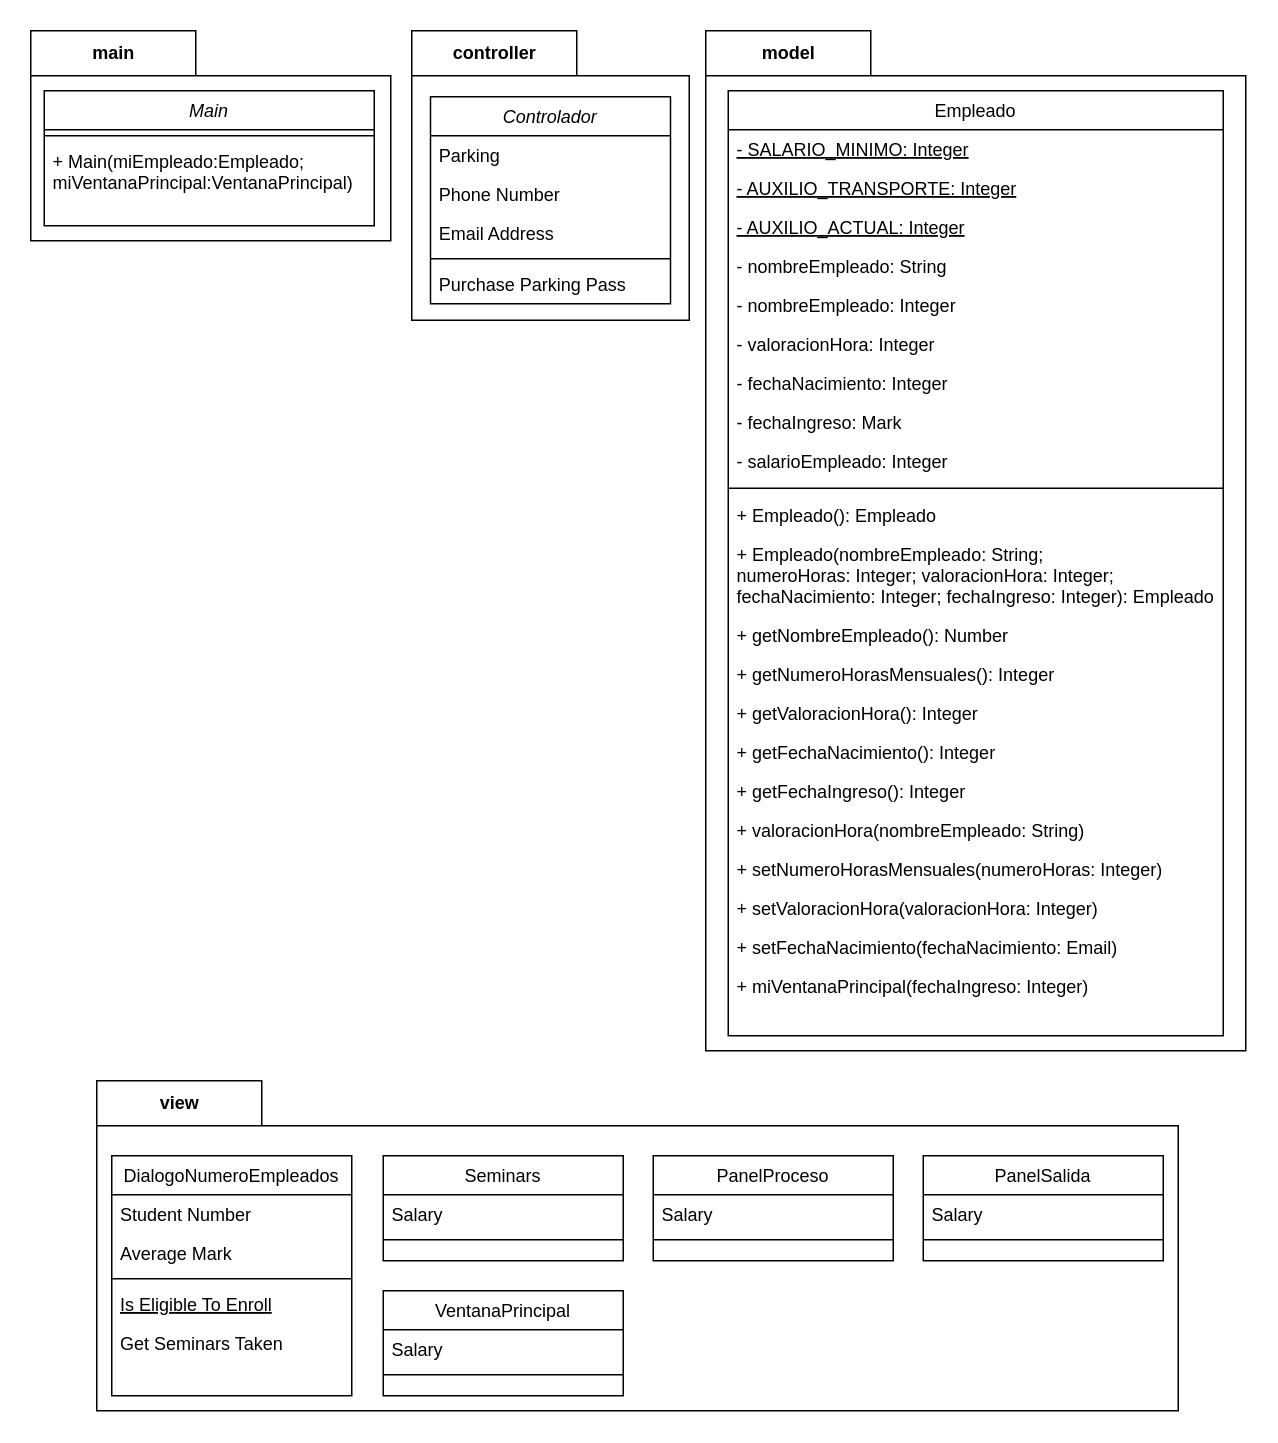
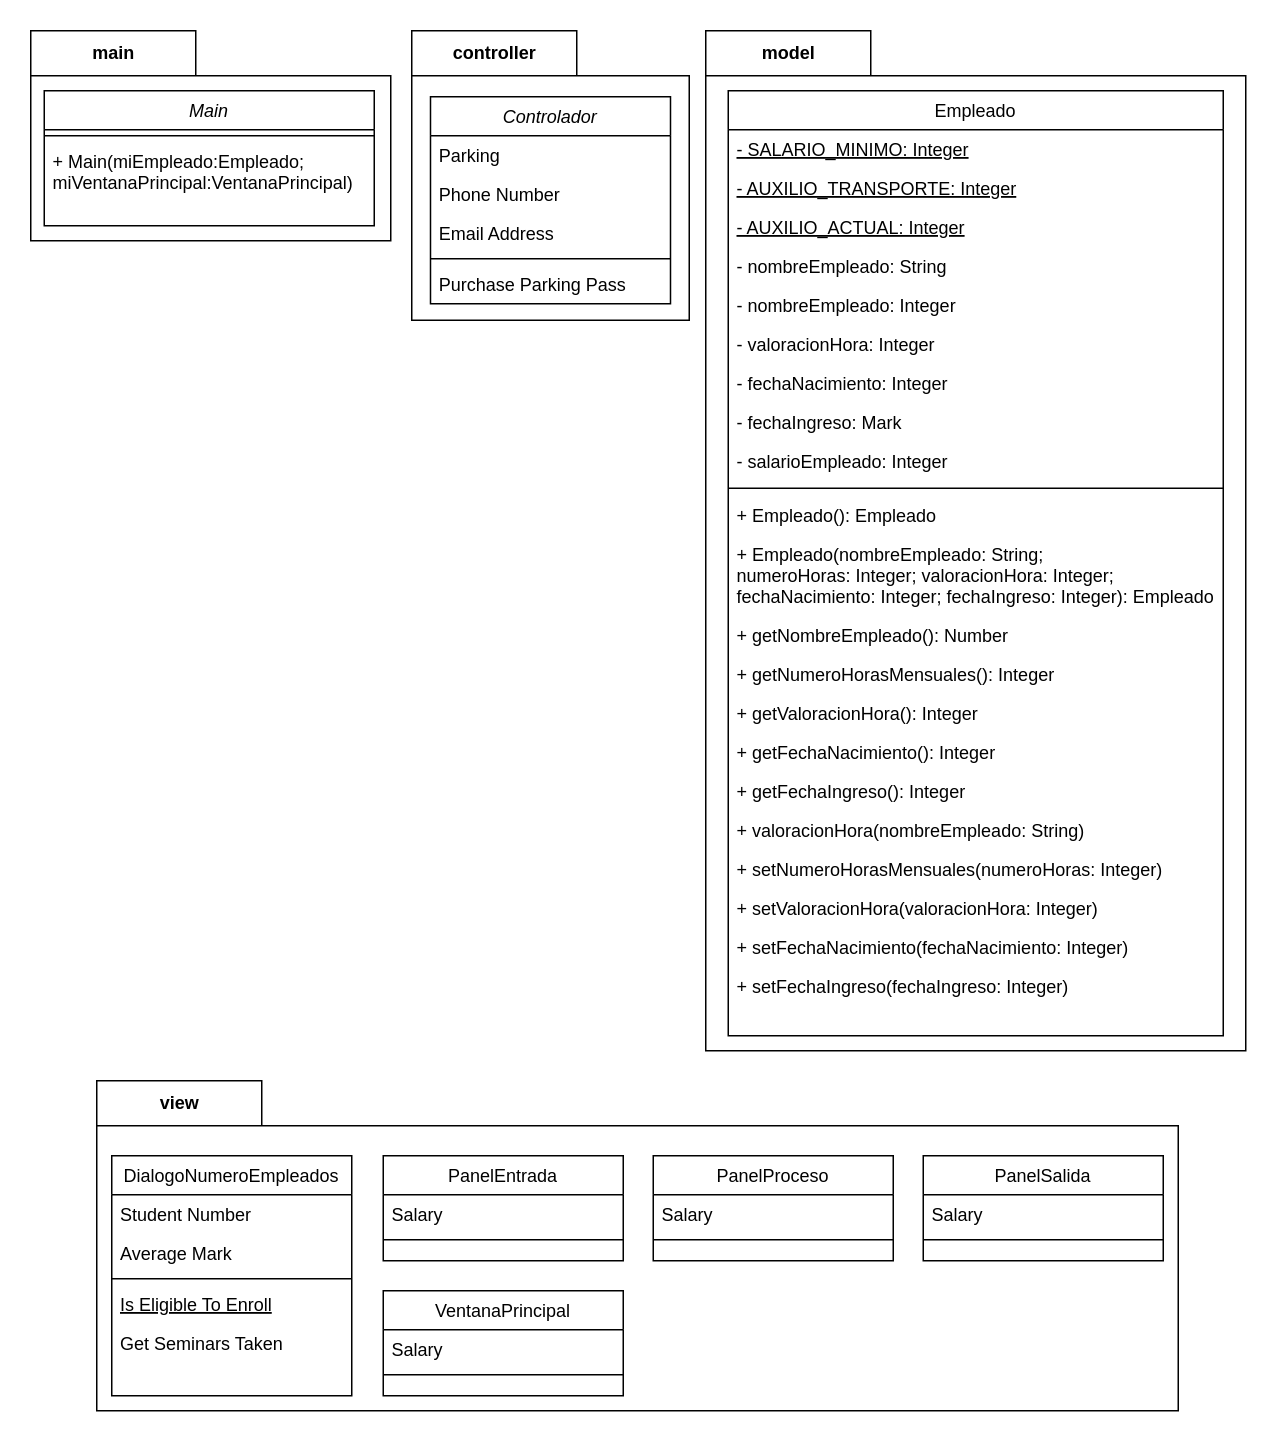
(937, 948) -> (952, 948)
(937, 987) -> (931, 987)
(503, 1176) -> (503, 1176)
